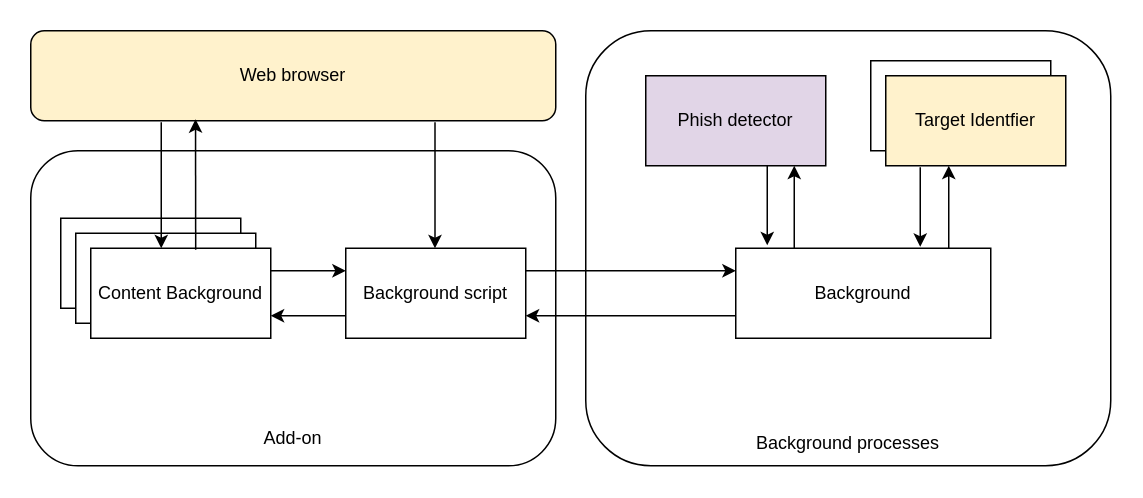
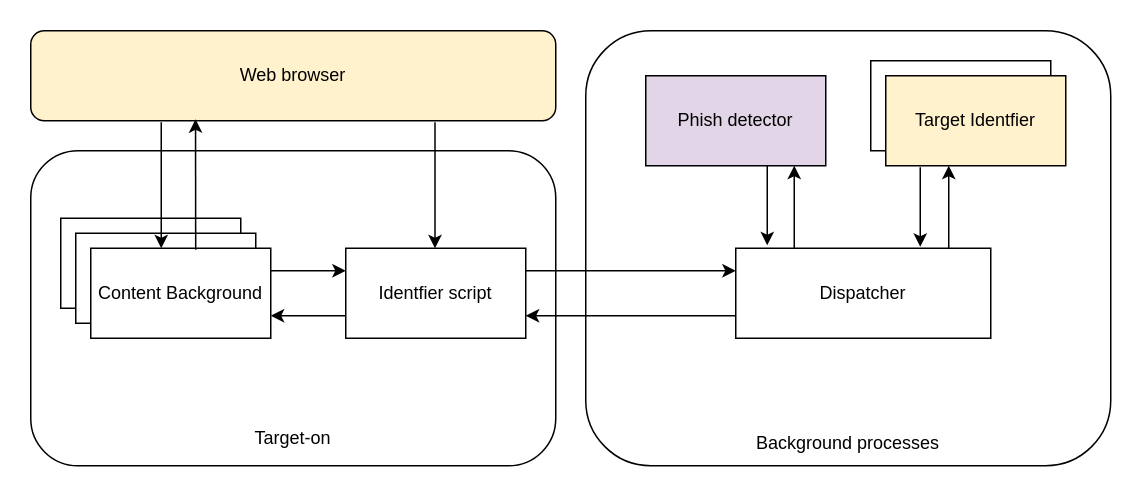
(436, 293) -> (436, 293)
(863, 293) -> (863, 293)
(293, 308) -> (293, 308)
